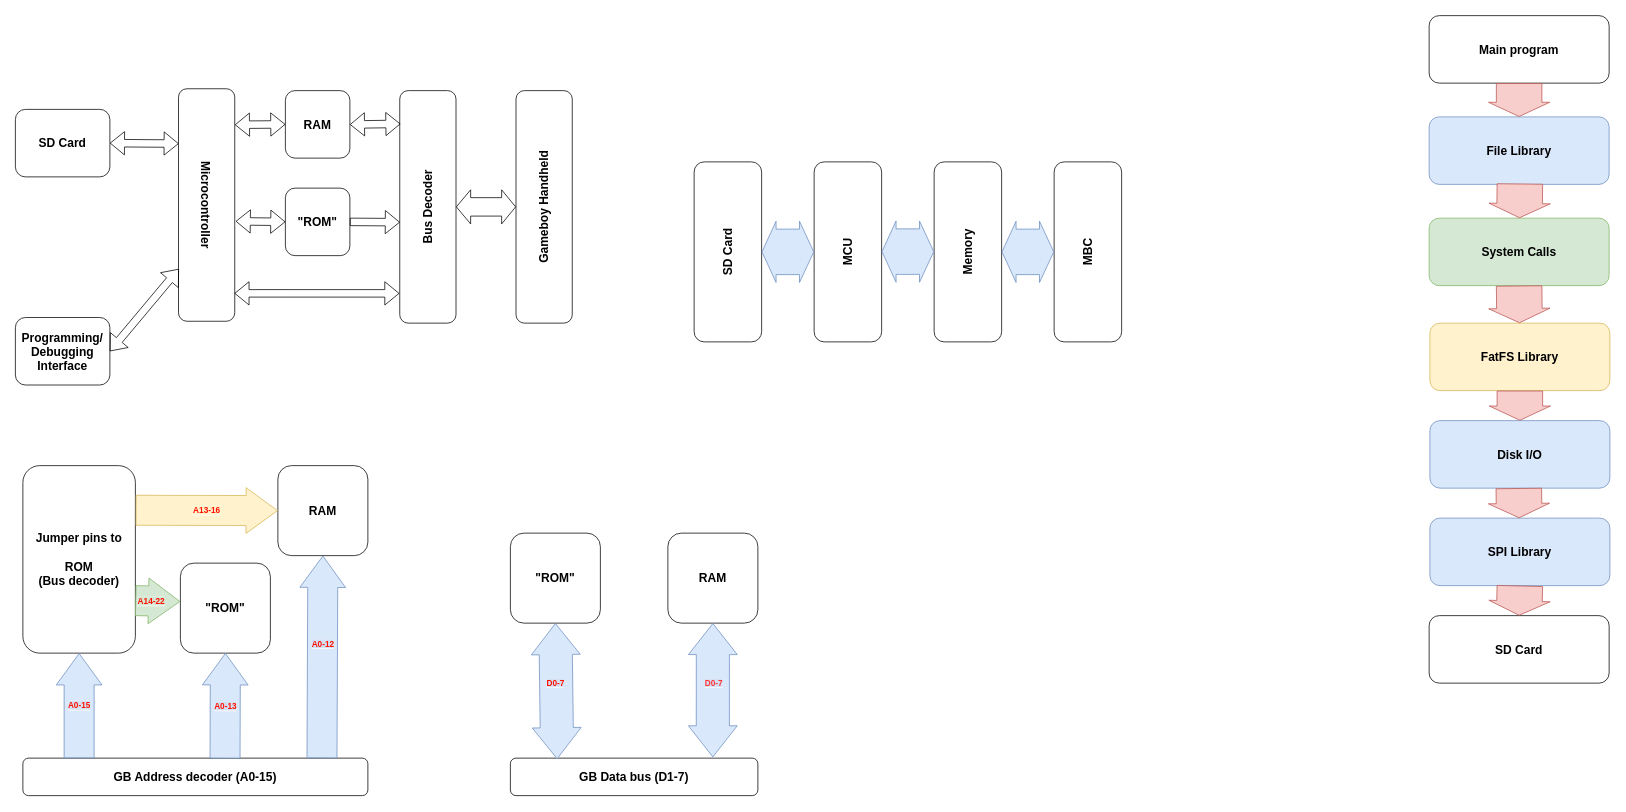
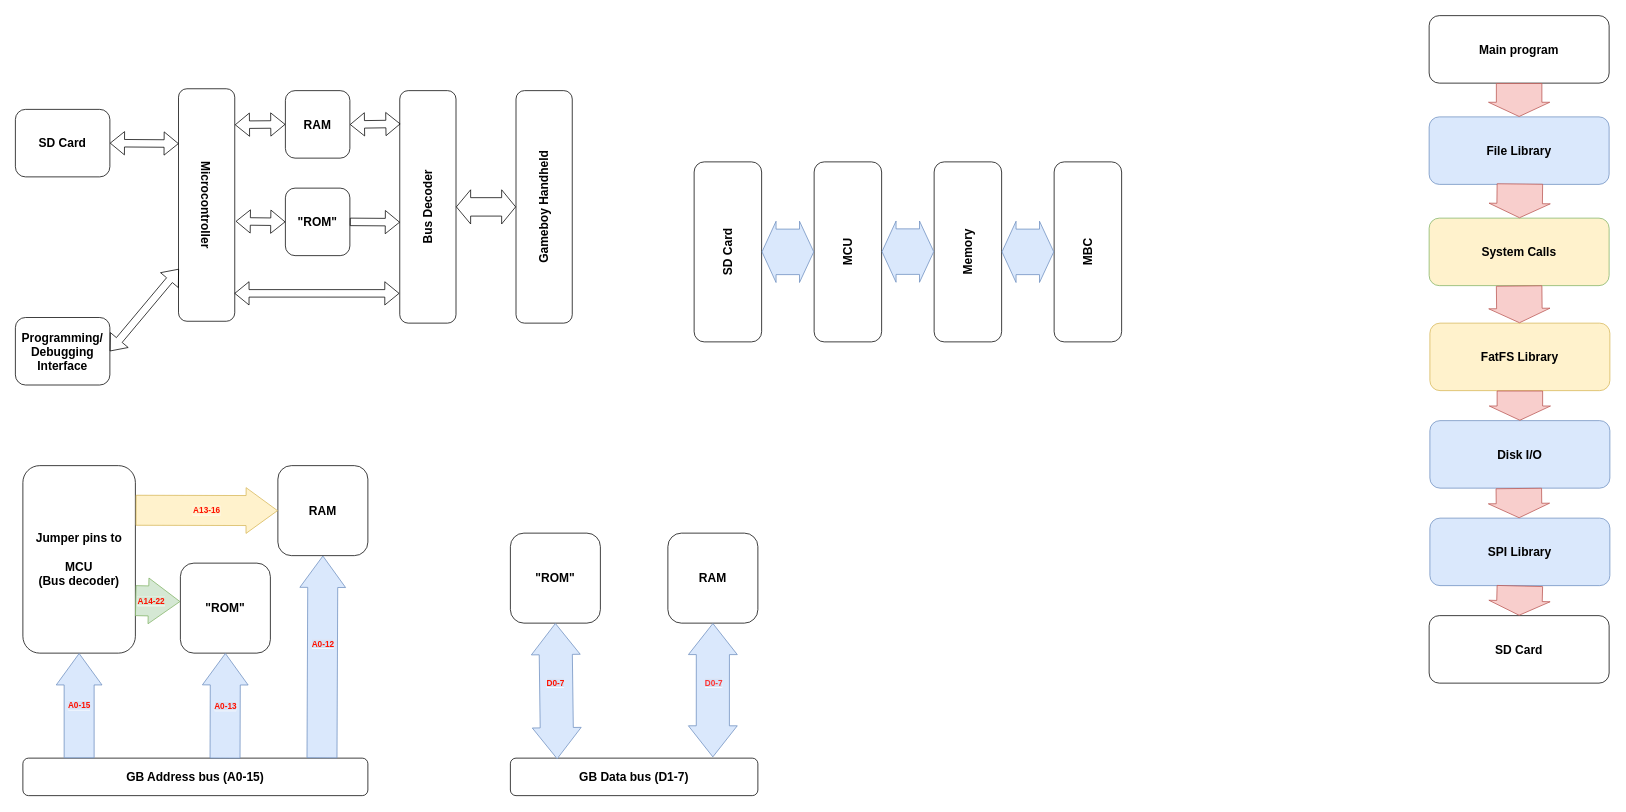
(1519, 252) -> (1519, 252)
(79, 559) -> (79, 559)
(195, 777) -> (195, 777)
